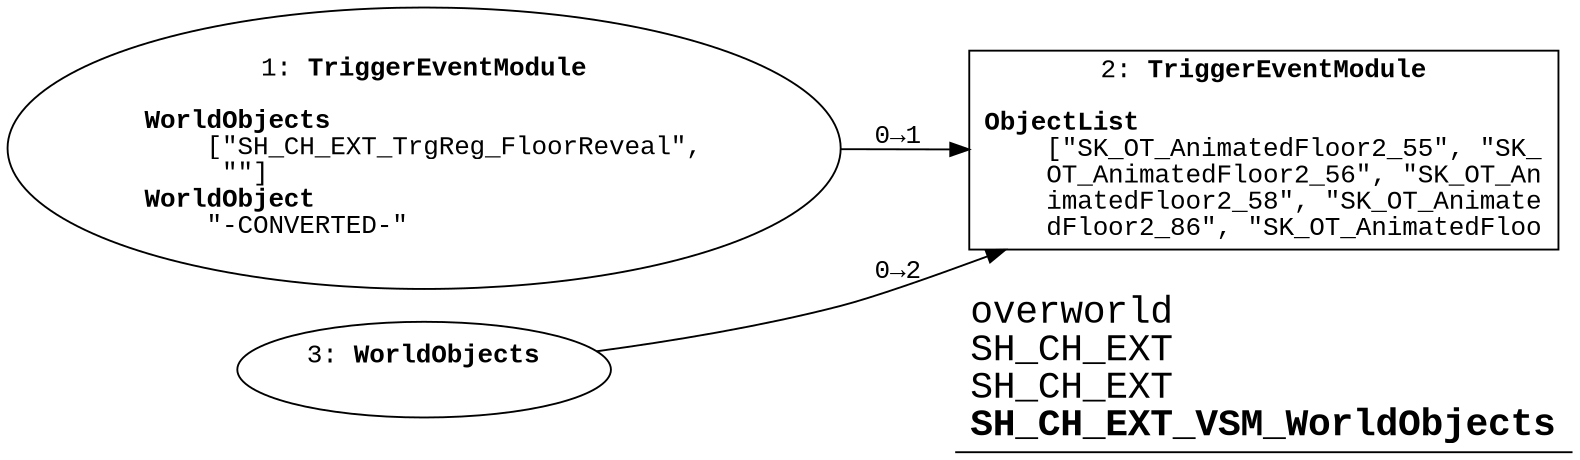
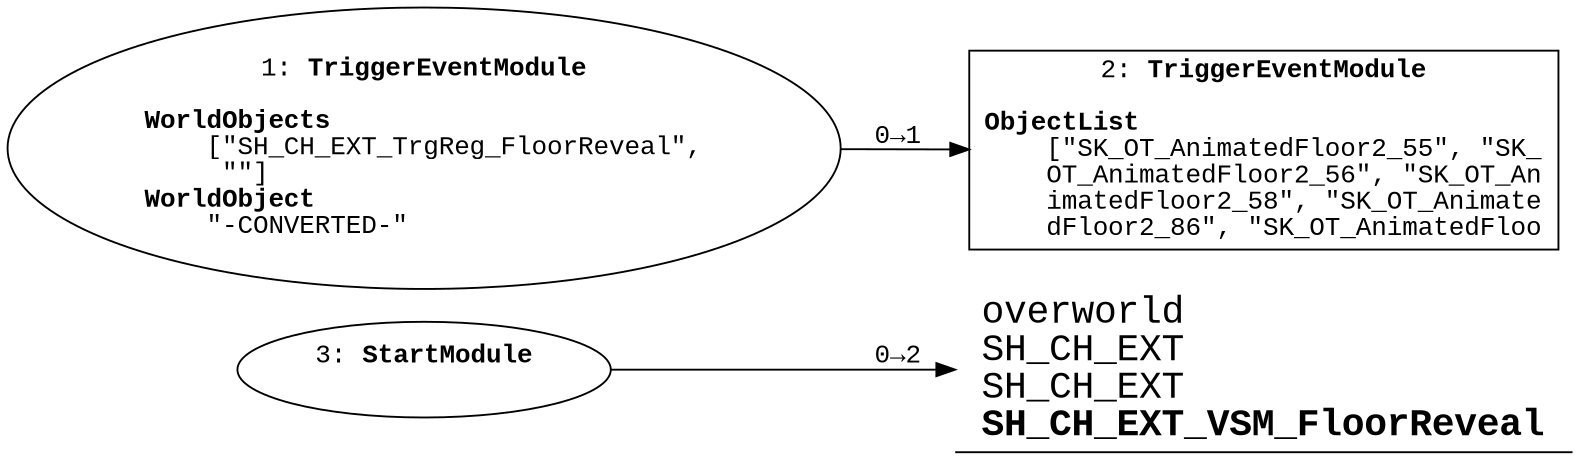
(795, 317) -> (774, 370)
(448, 355) -> (448, 355)
(1264, 424) -> (1264, 424)
